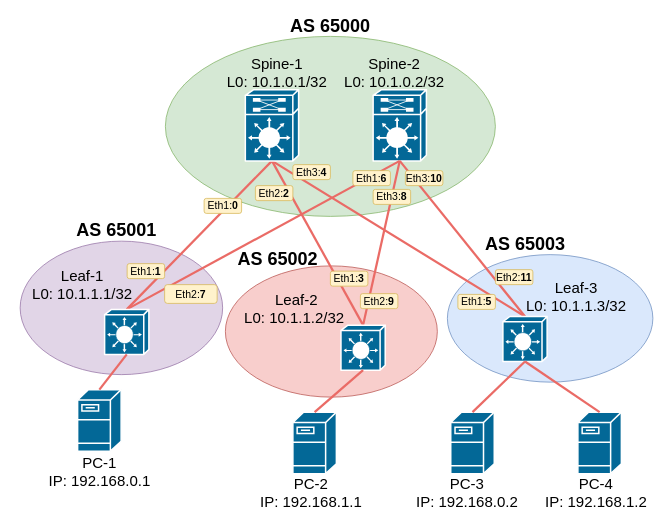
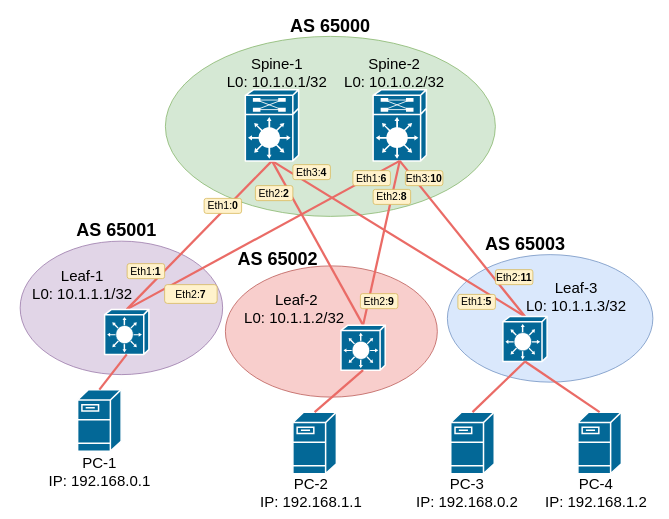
(392, 197) -> (392, 197)
(349, 279) -> none
